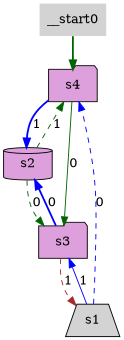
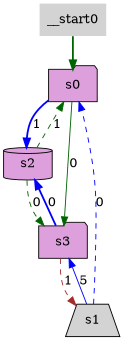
(73, 85) -> (73, 85)
(84, 281) -> (84, 281)
